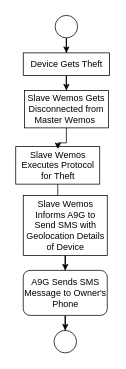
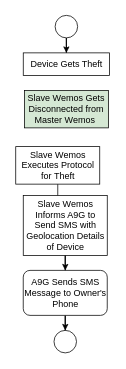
(66, 85) -> none
(66, 109) -> (66, 109)
(66, 140) -> none
